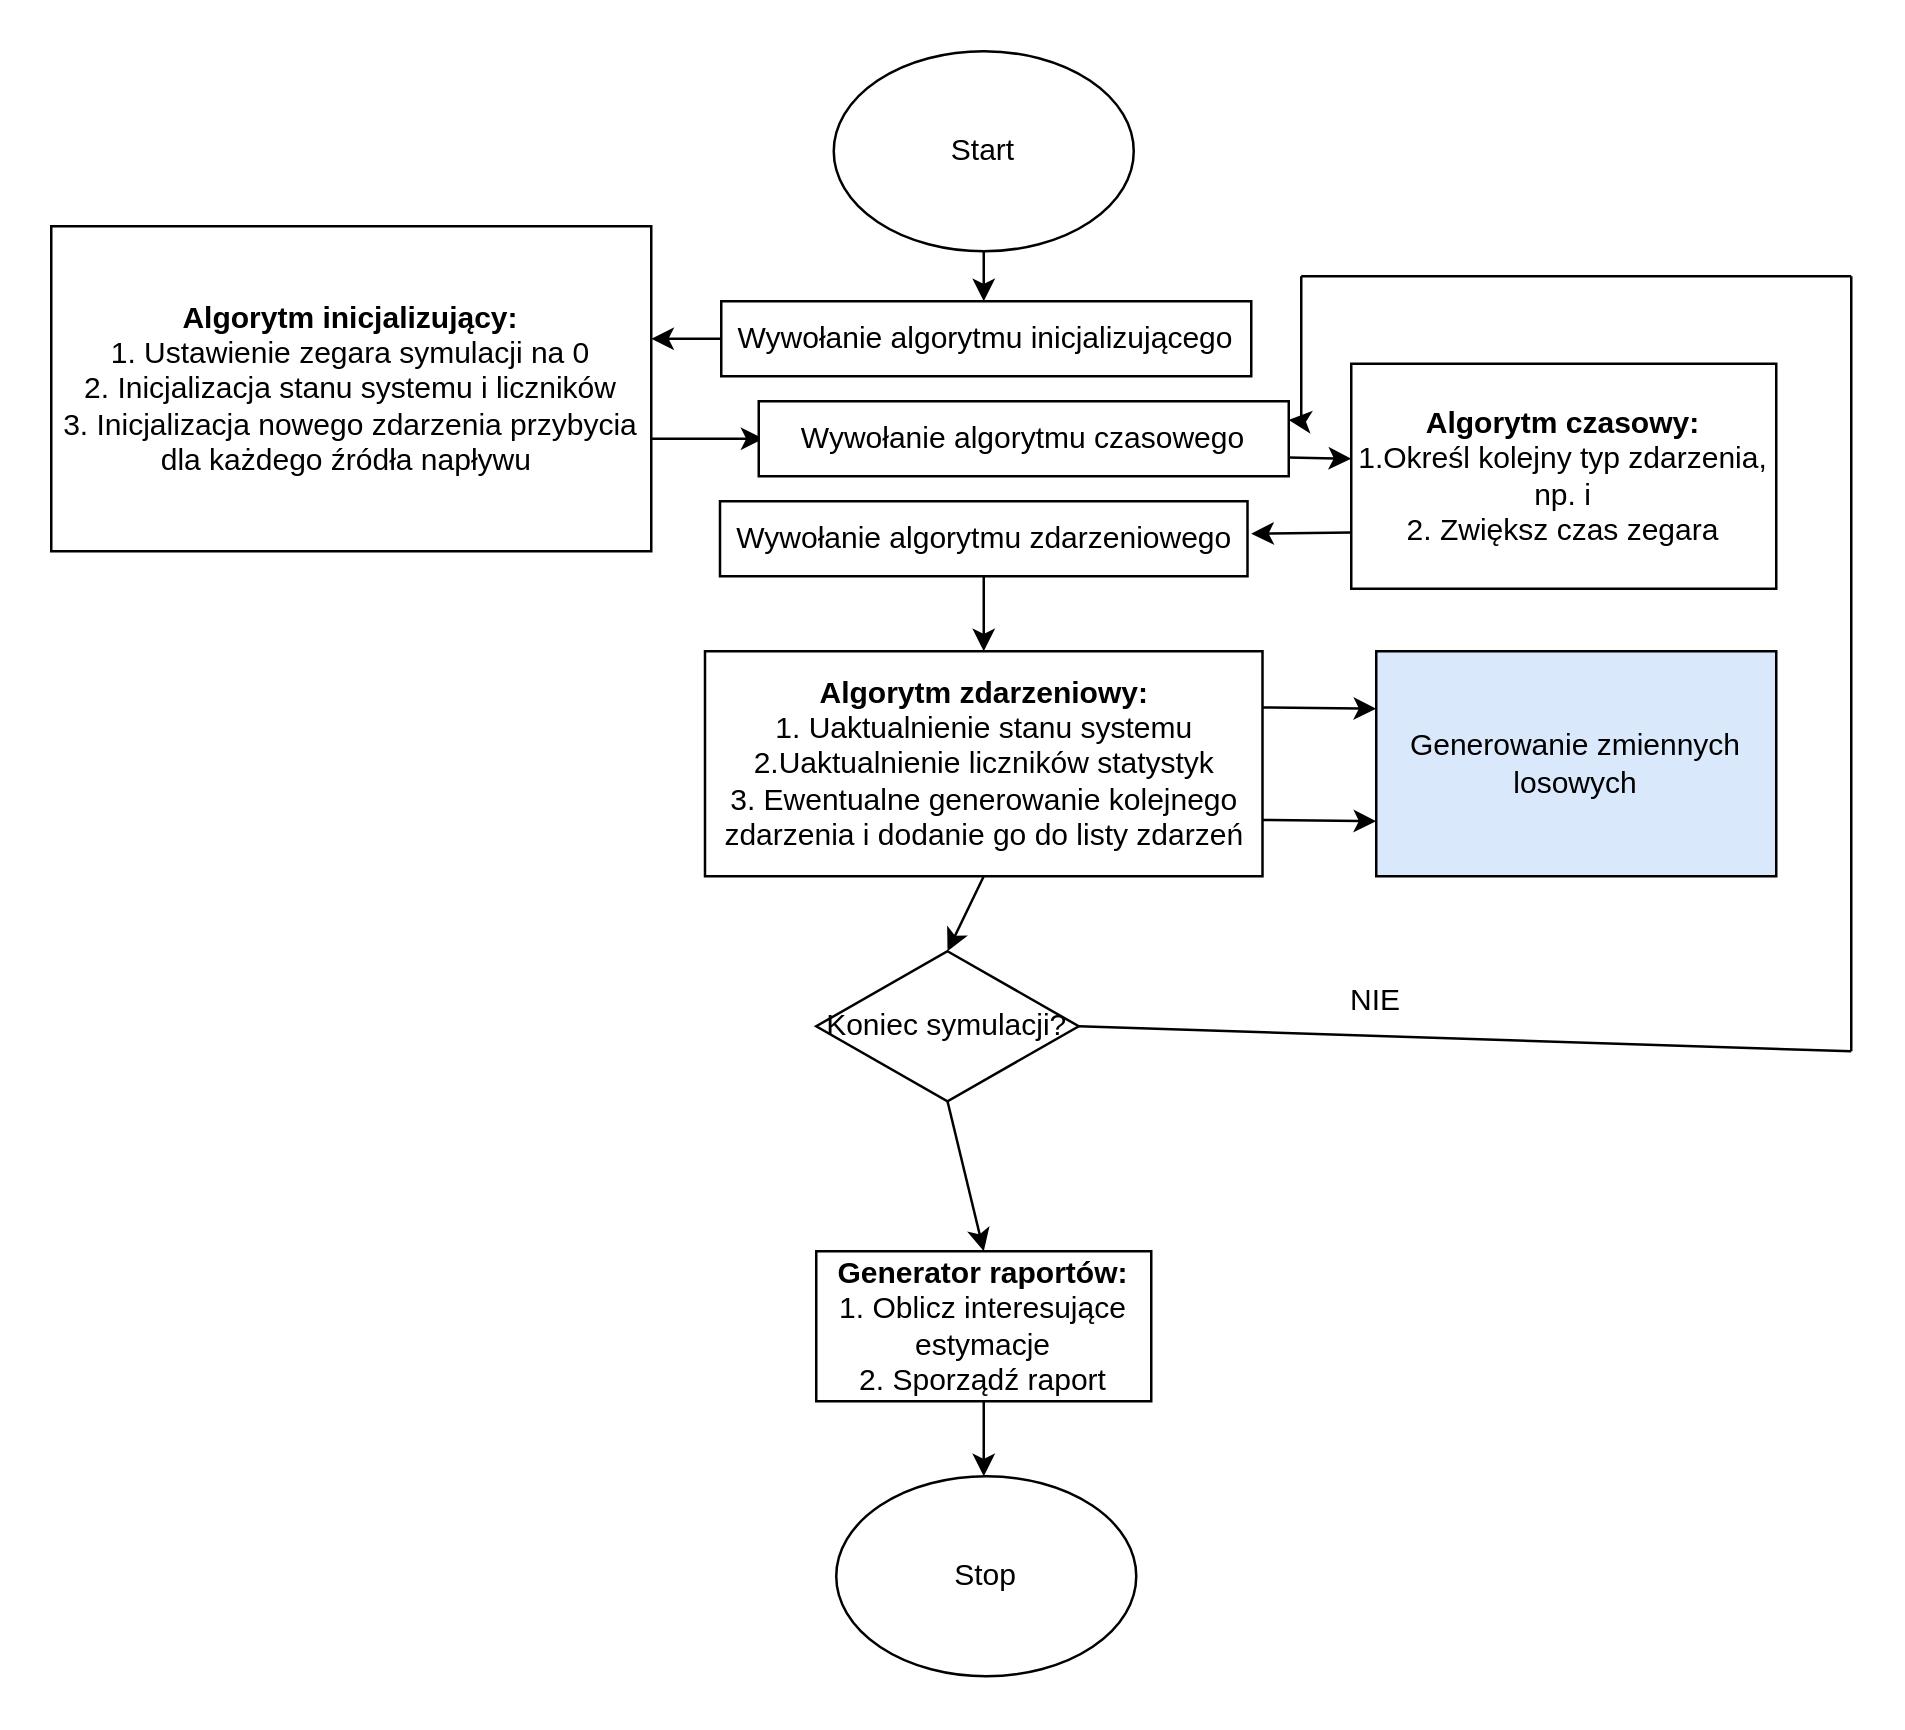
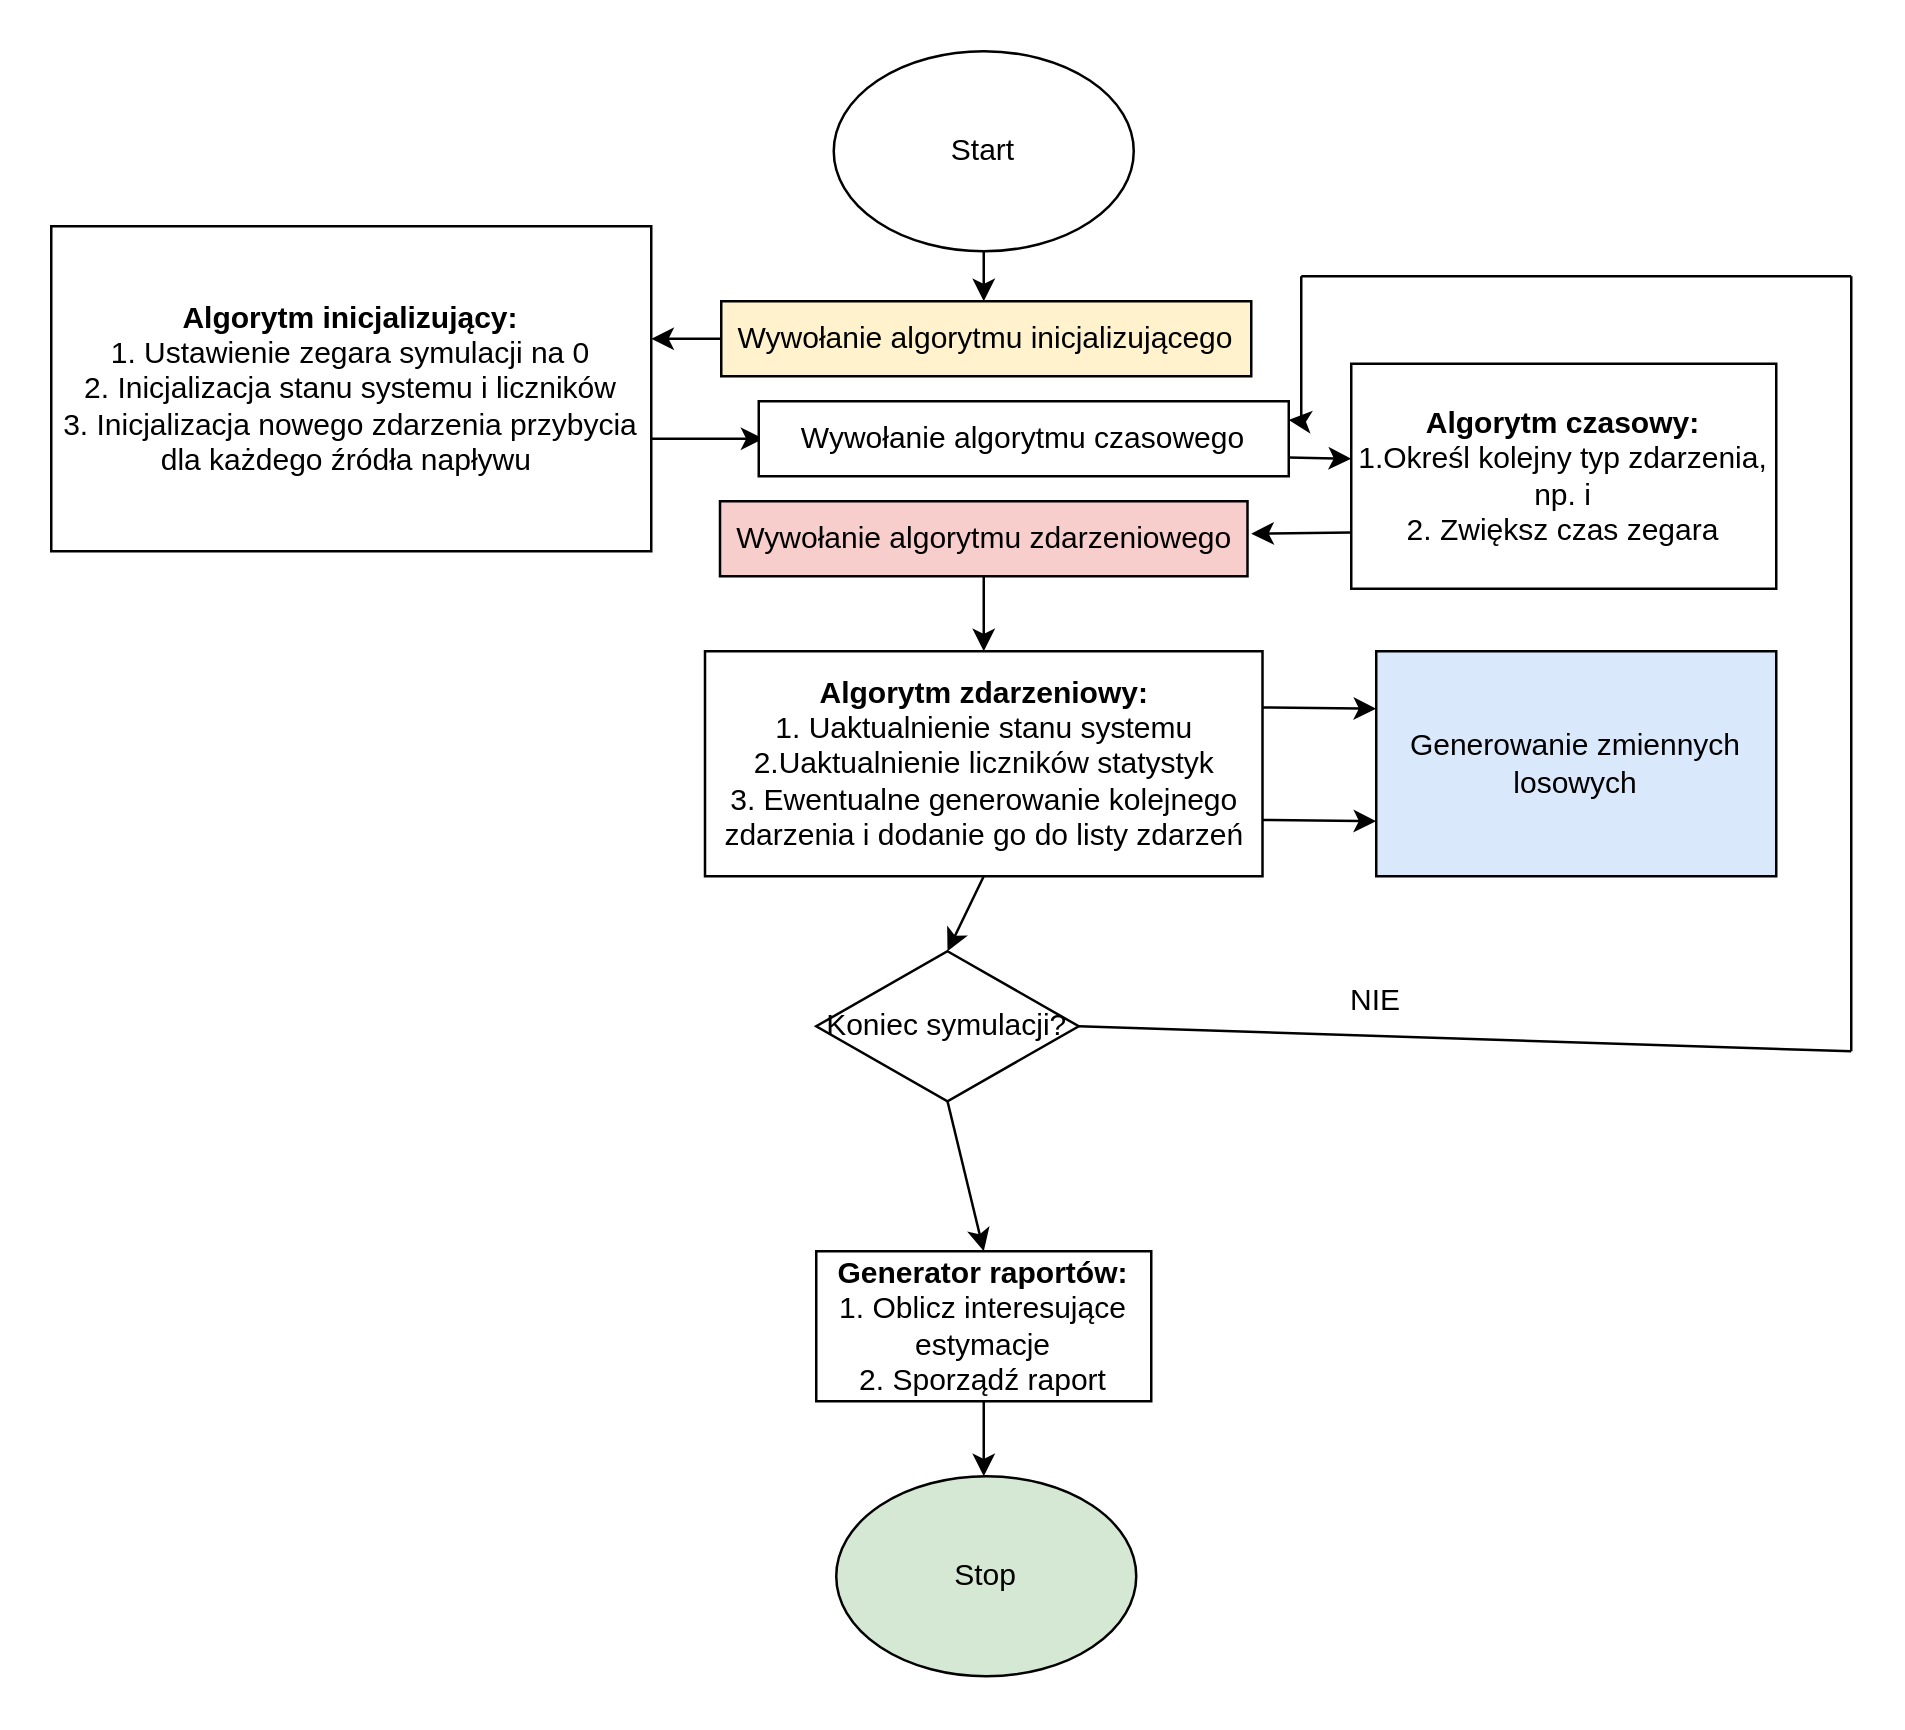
(986, 339) -> (986, 339)
(984, 539) -> (984, 539)
(986, 1576) -> (986, 1576)
